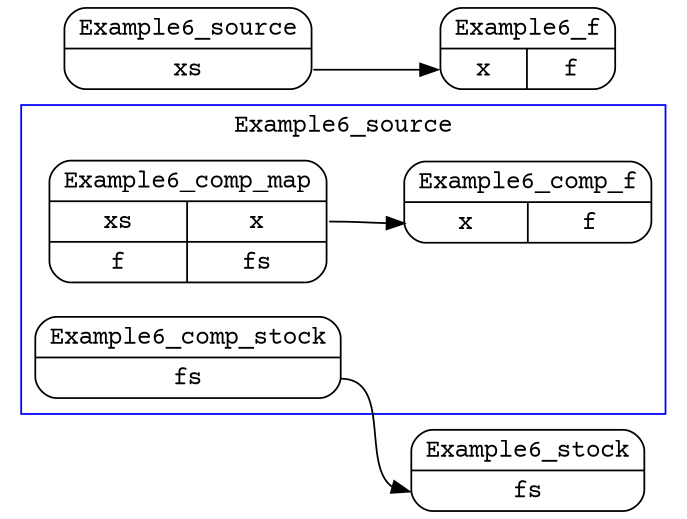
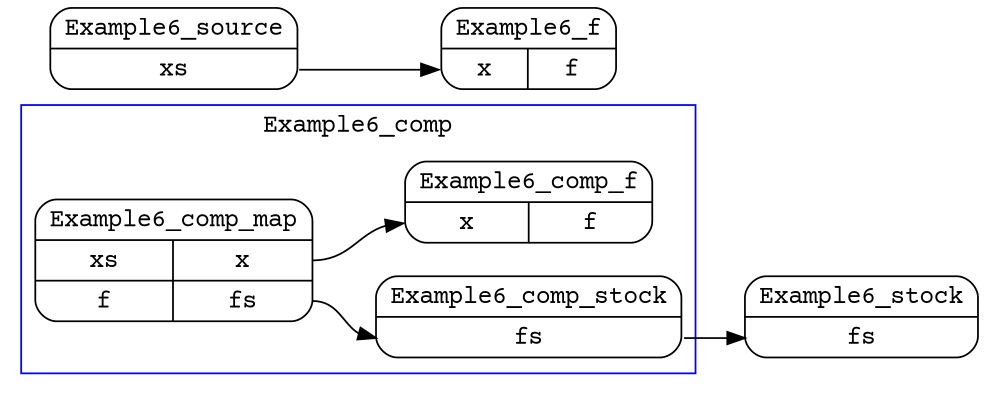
(343, 125) -> (358, 125)
none -> (338, 313)
